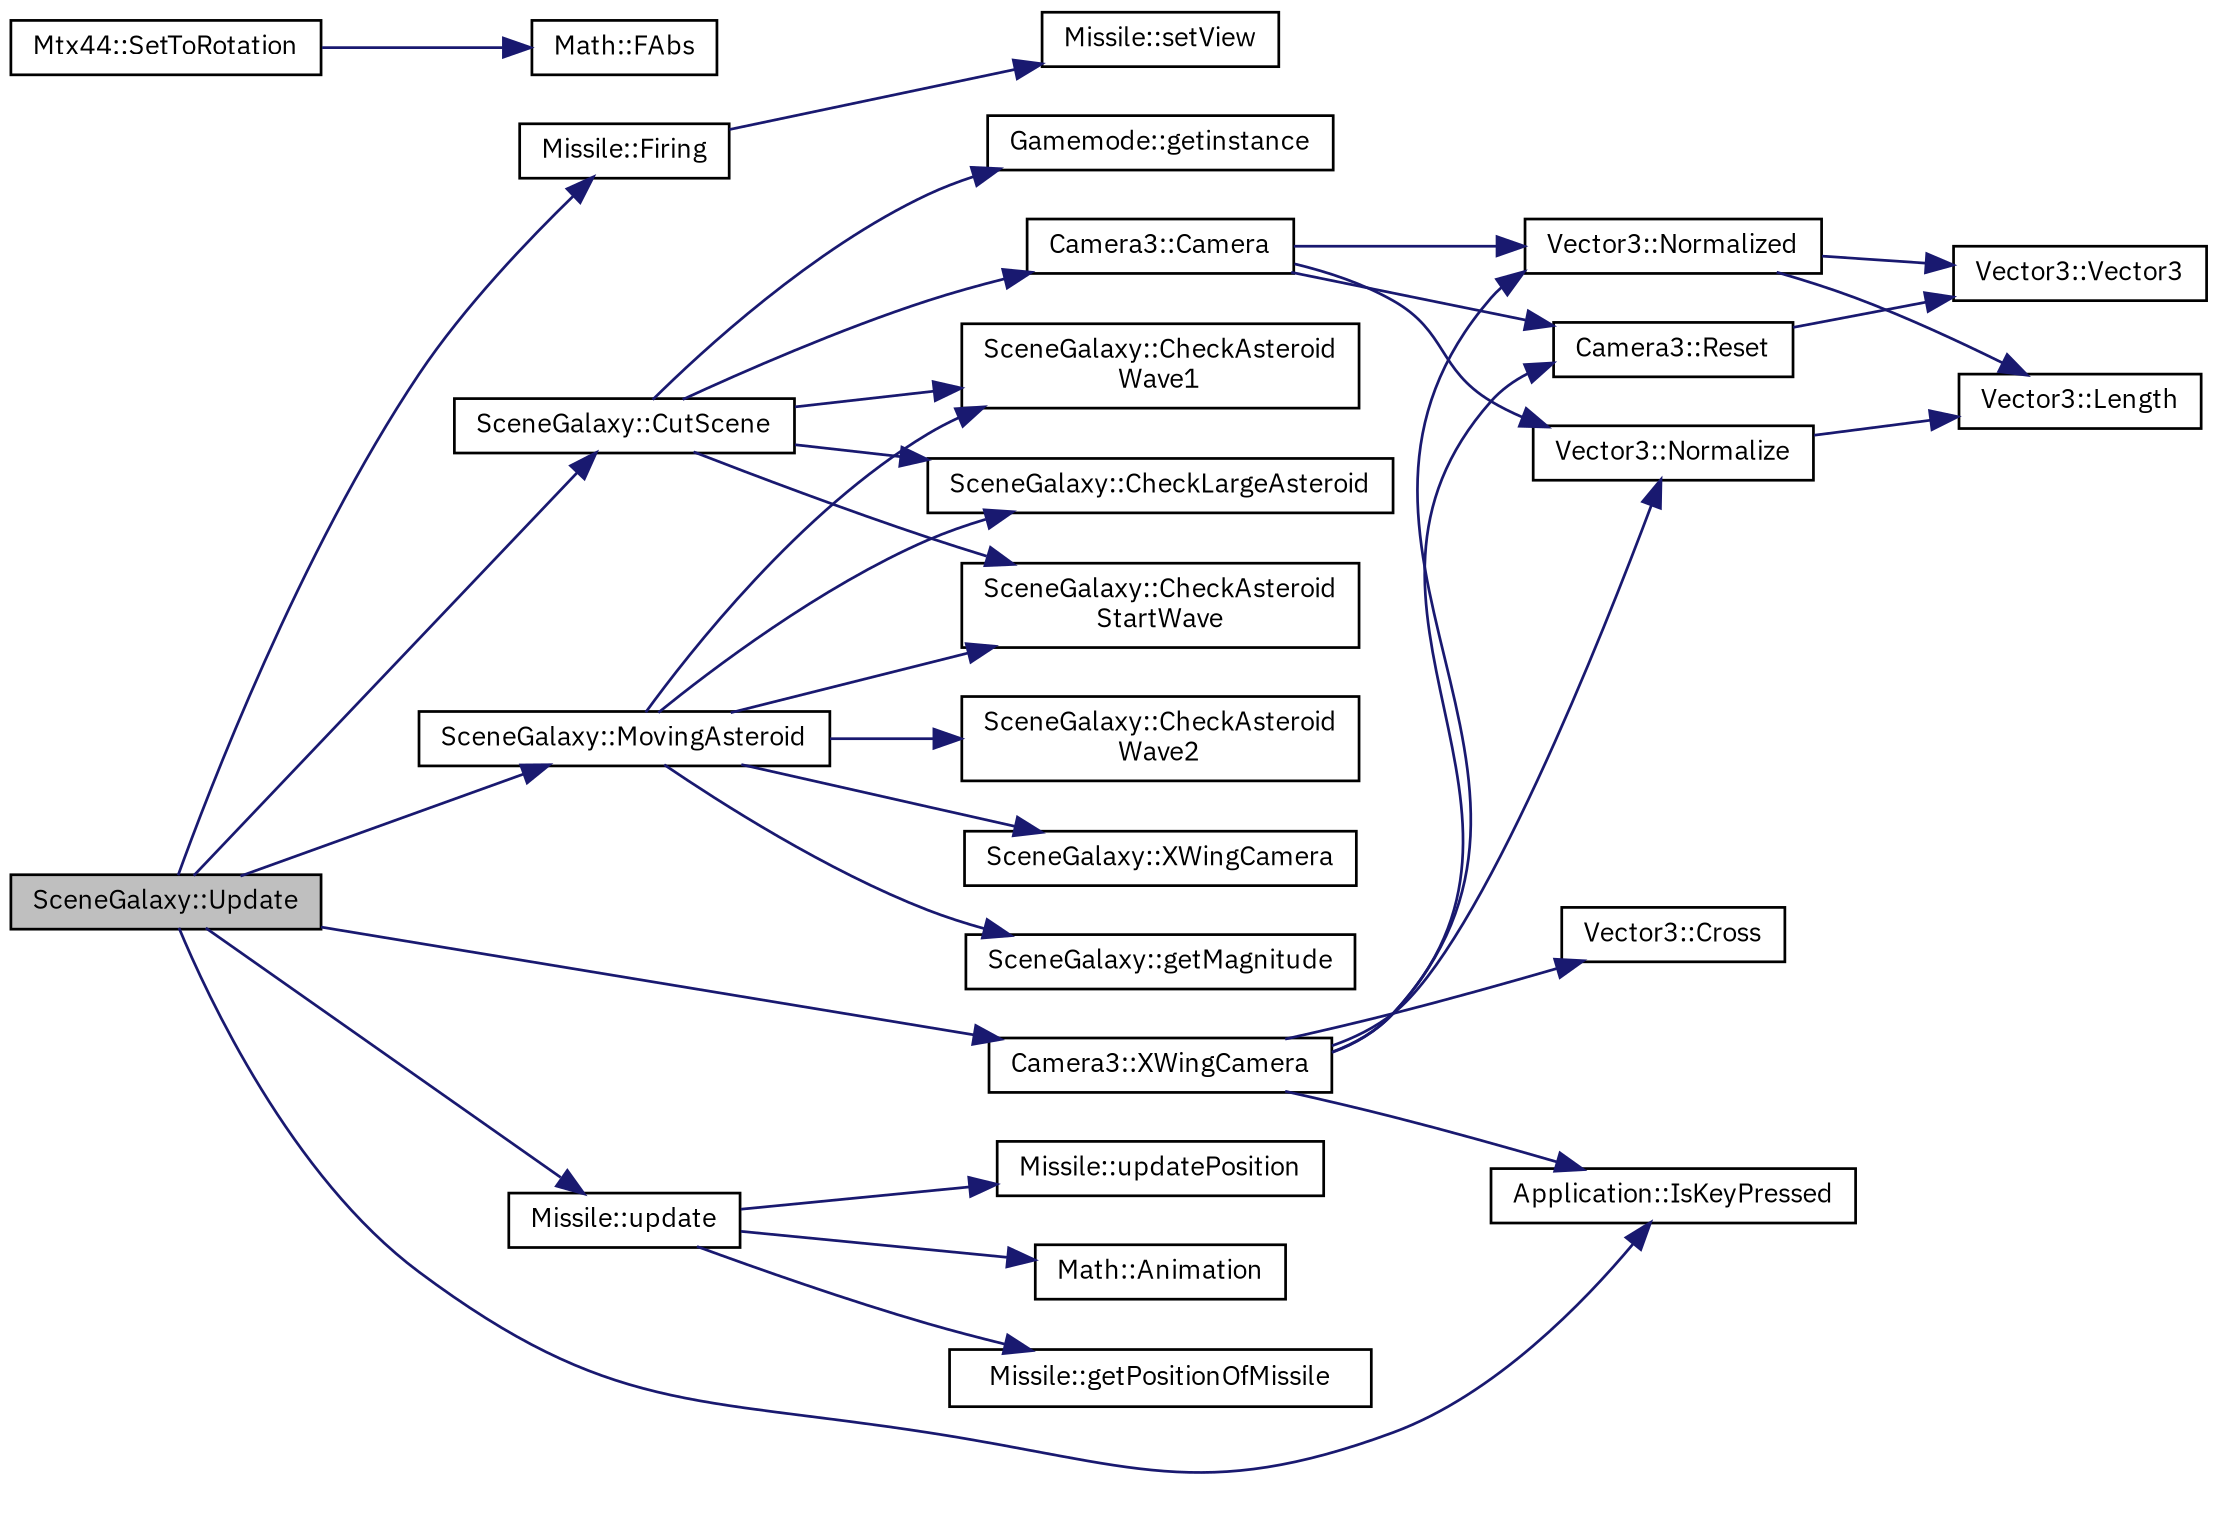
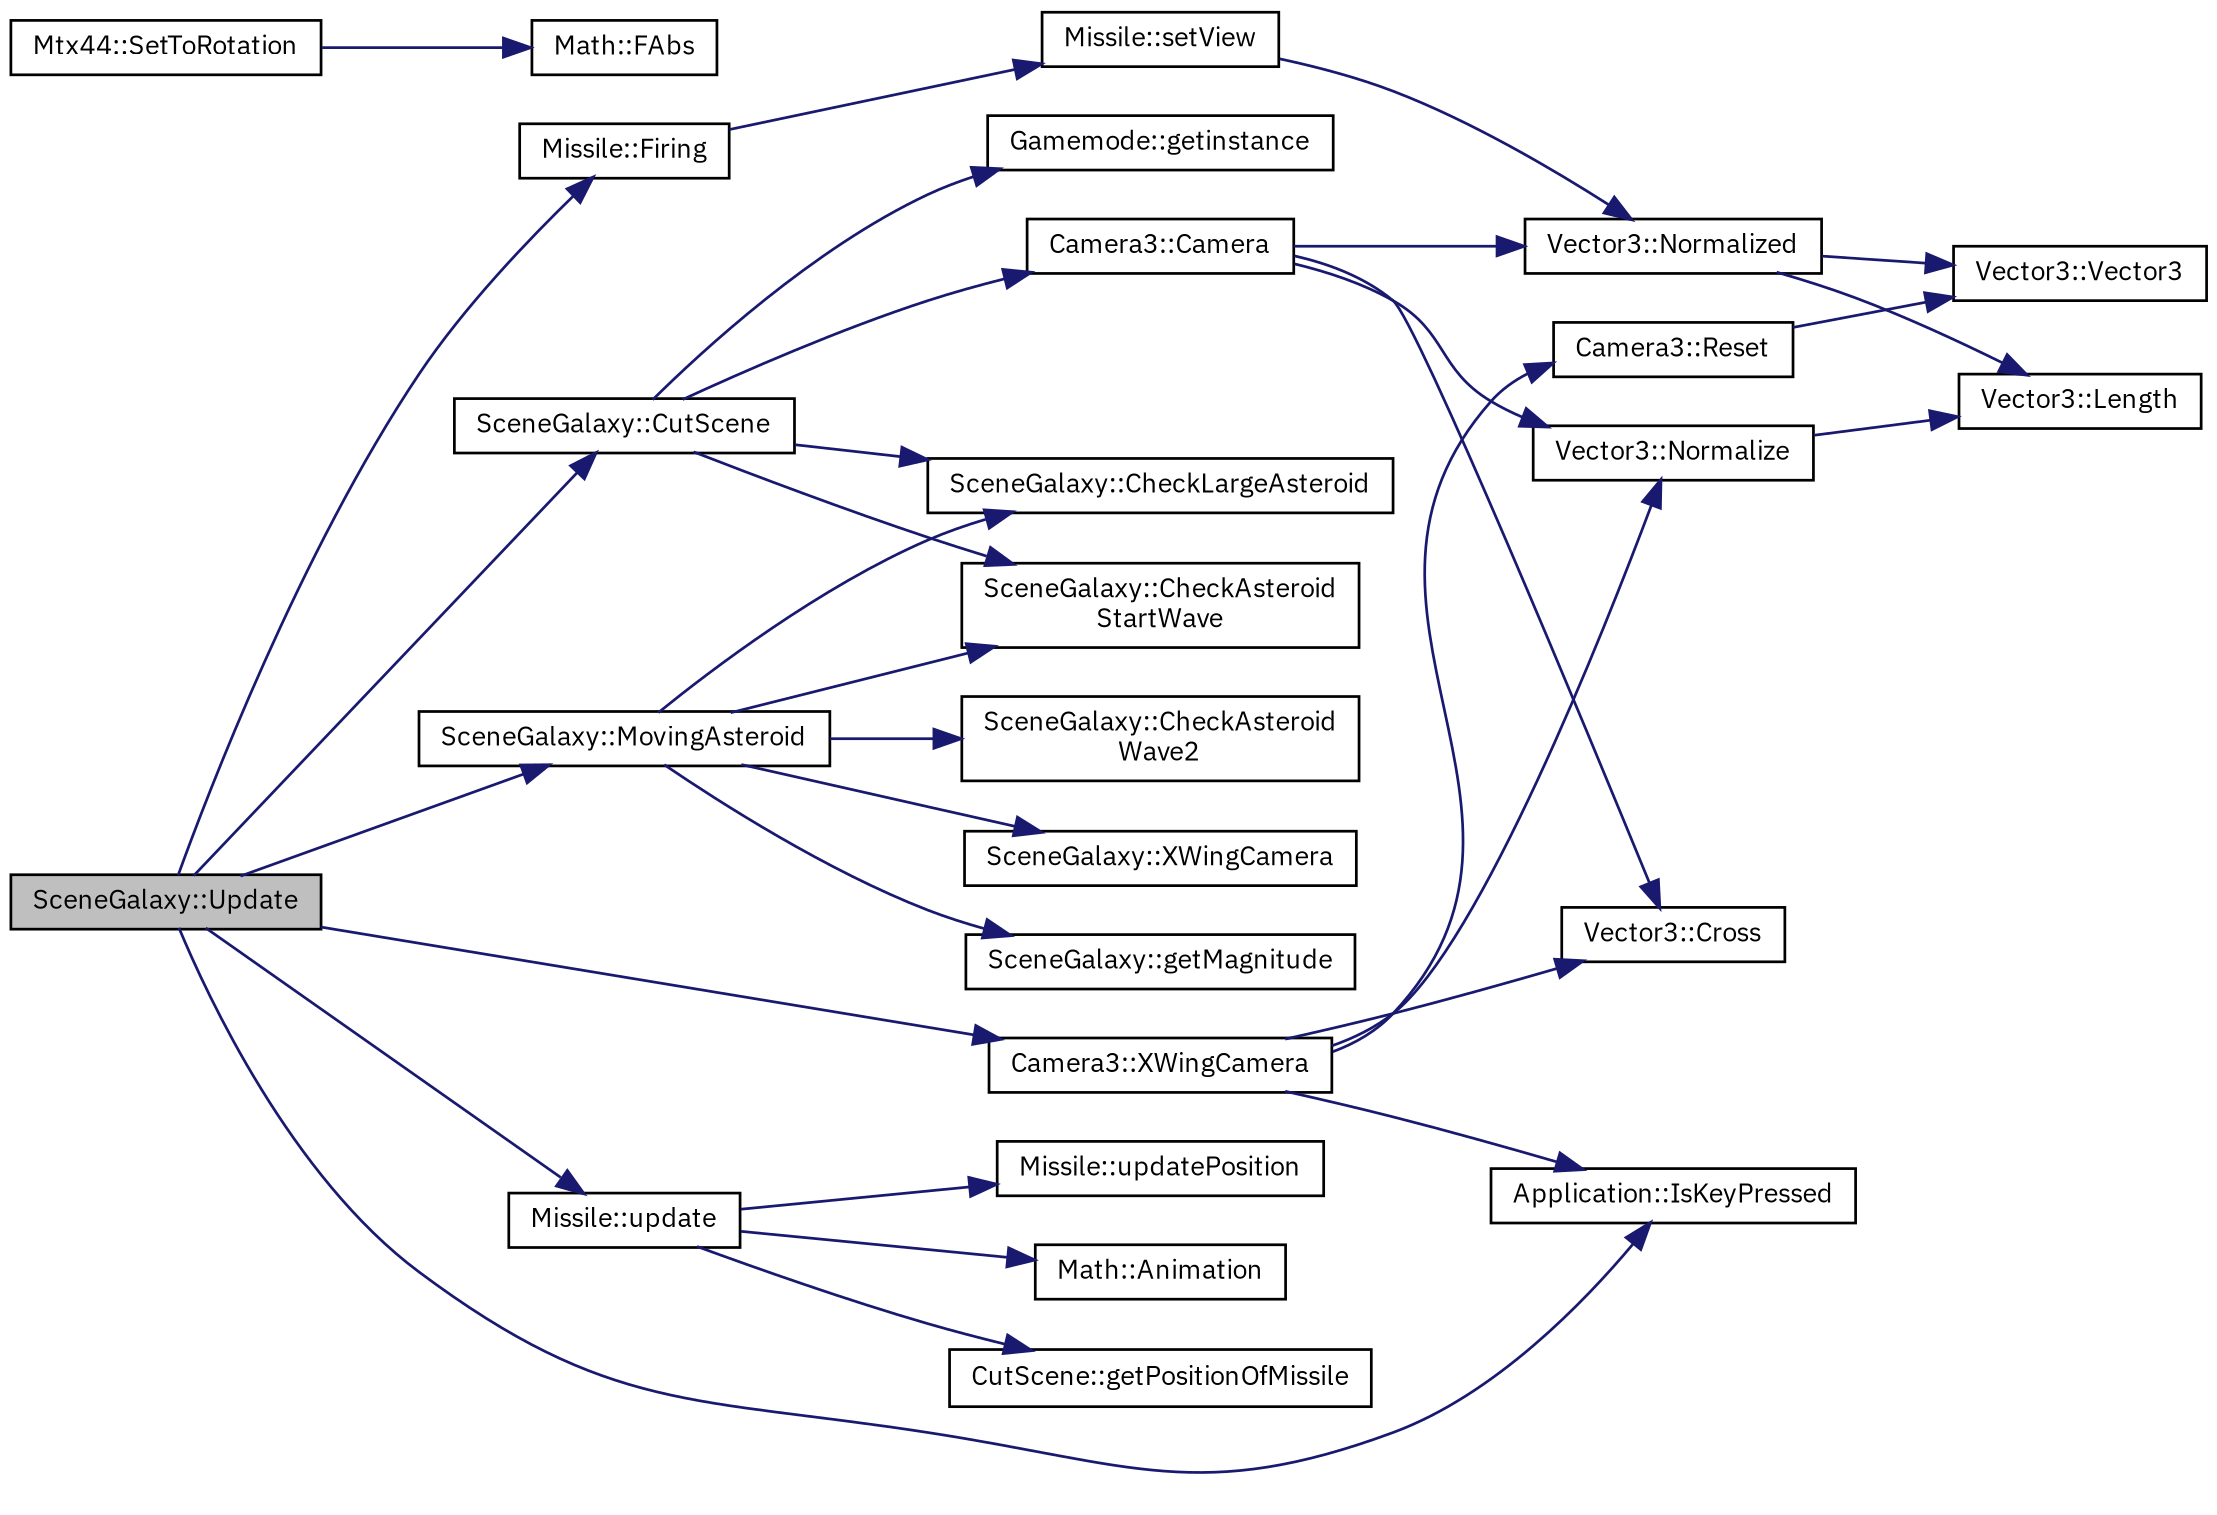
(1420, 299) -> (1505, 539)
(1160, 366) -> none
(1419, 498) -> (1451, 116)
(1160, 1378) -> (1160, 1378)
